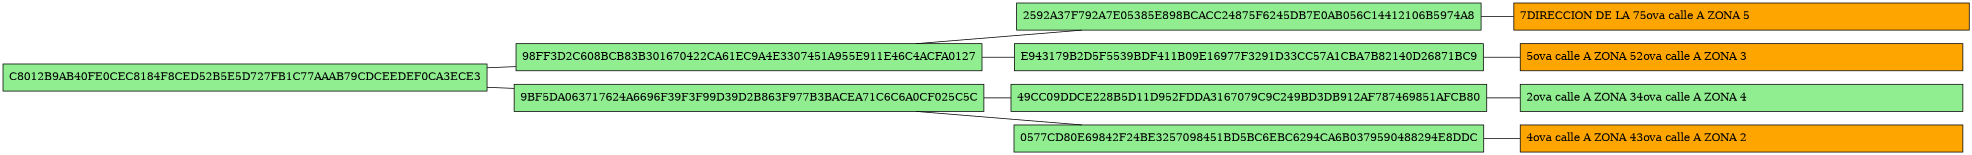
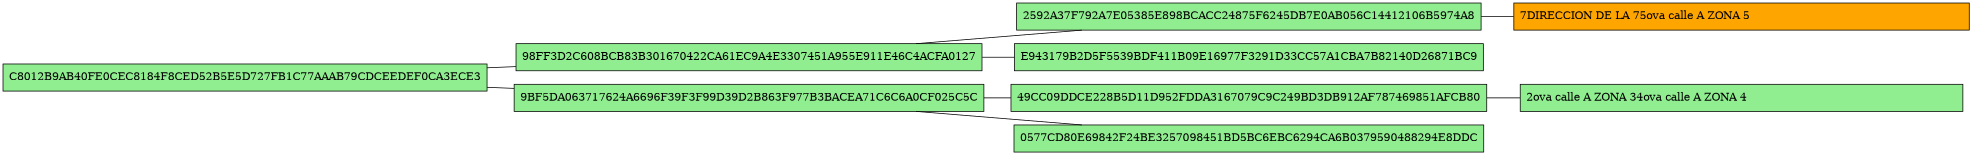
(1742, 57) -> none
(1742, 139) -> none
